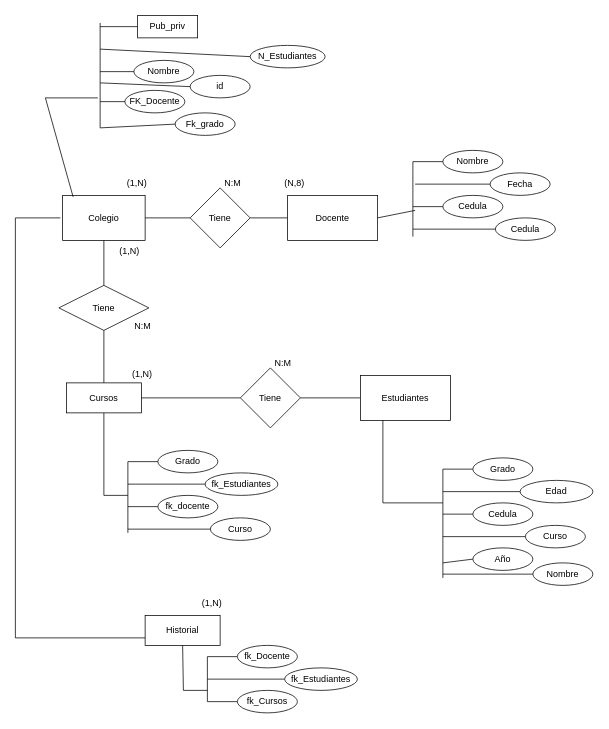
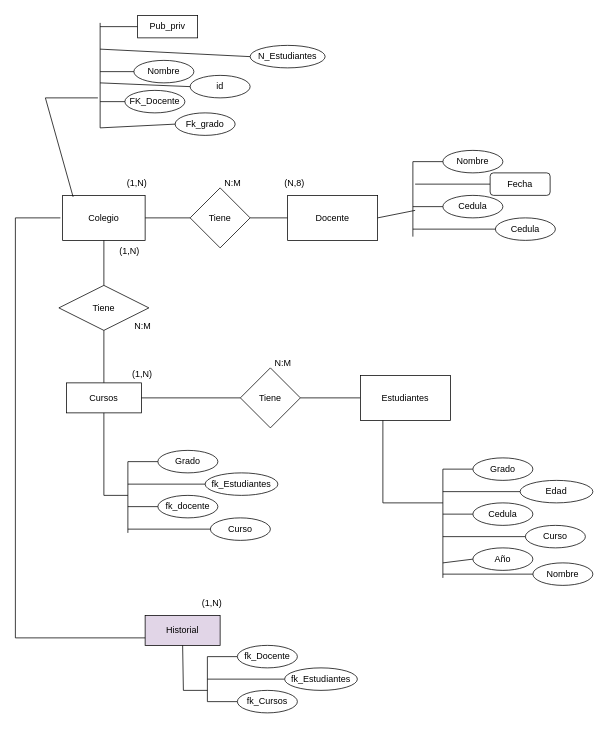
(520, 184) -> (520, 184)
(183, 630) -> (183, 630)
